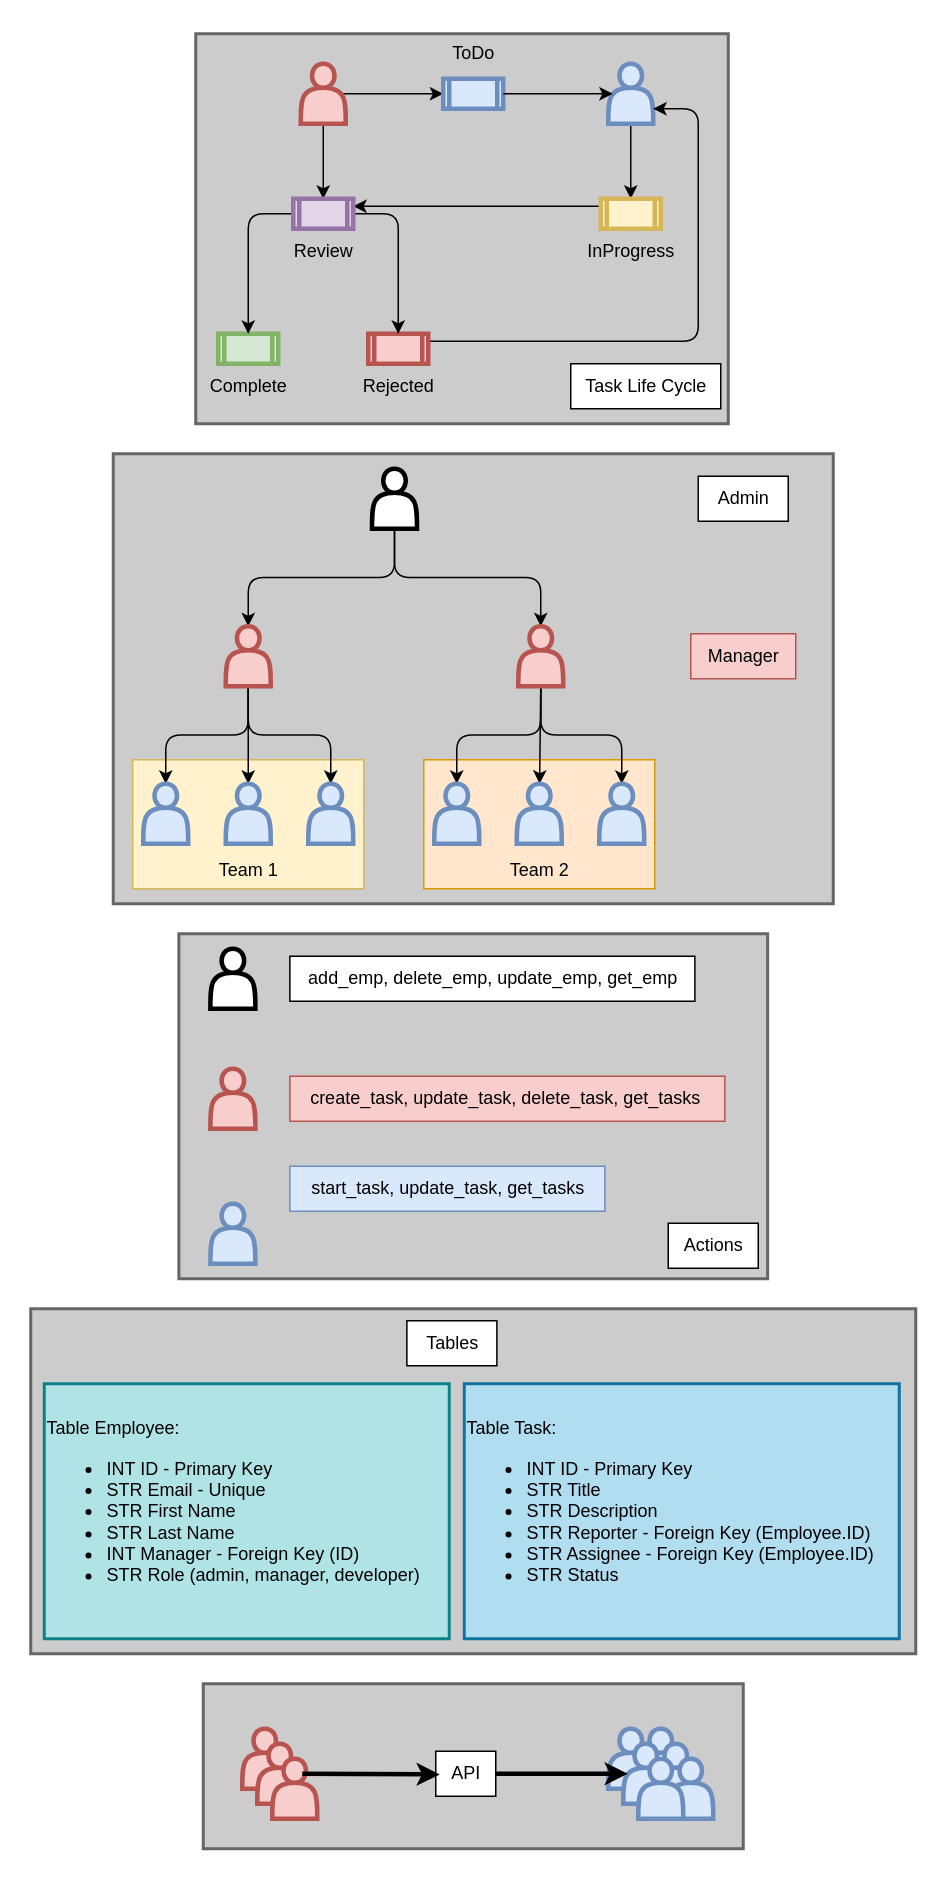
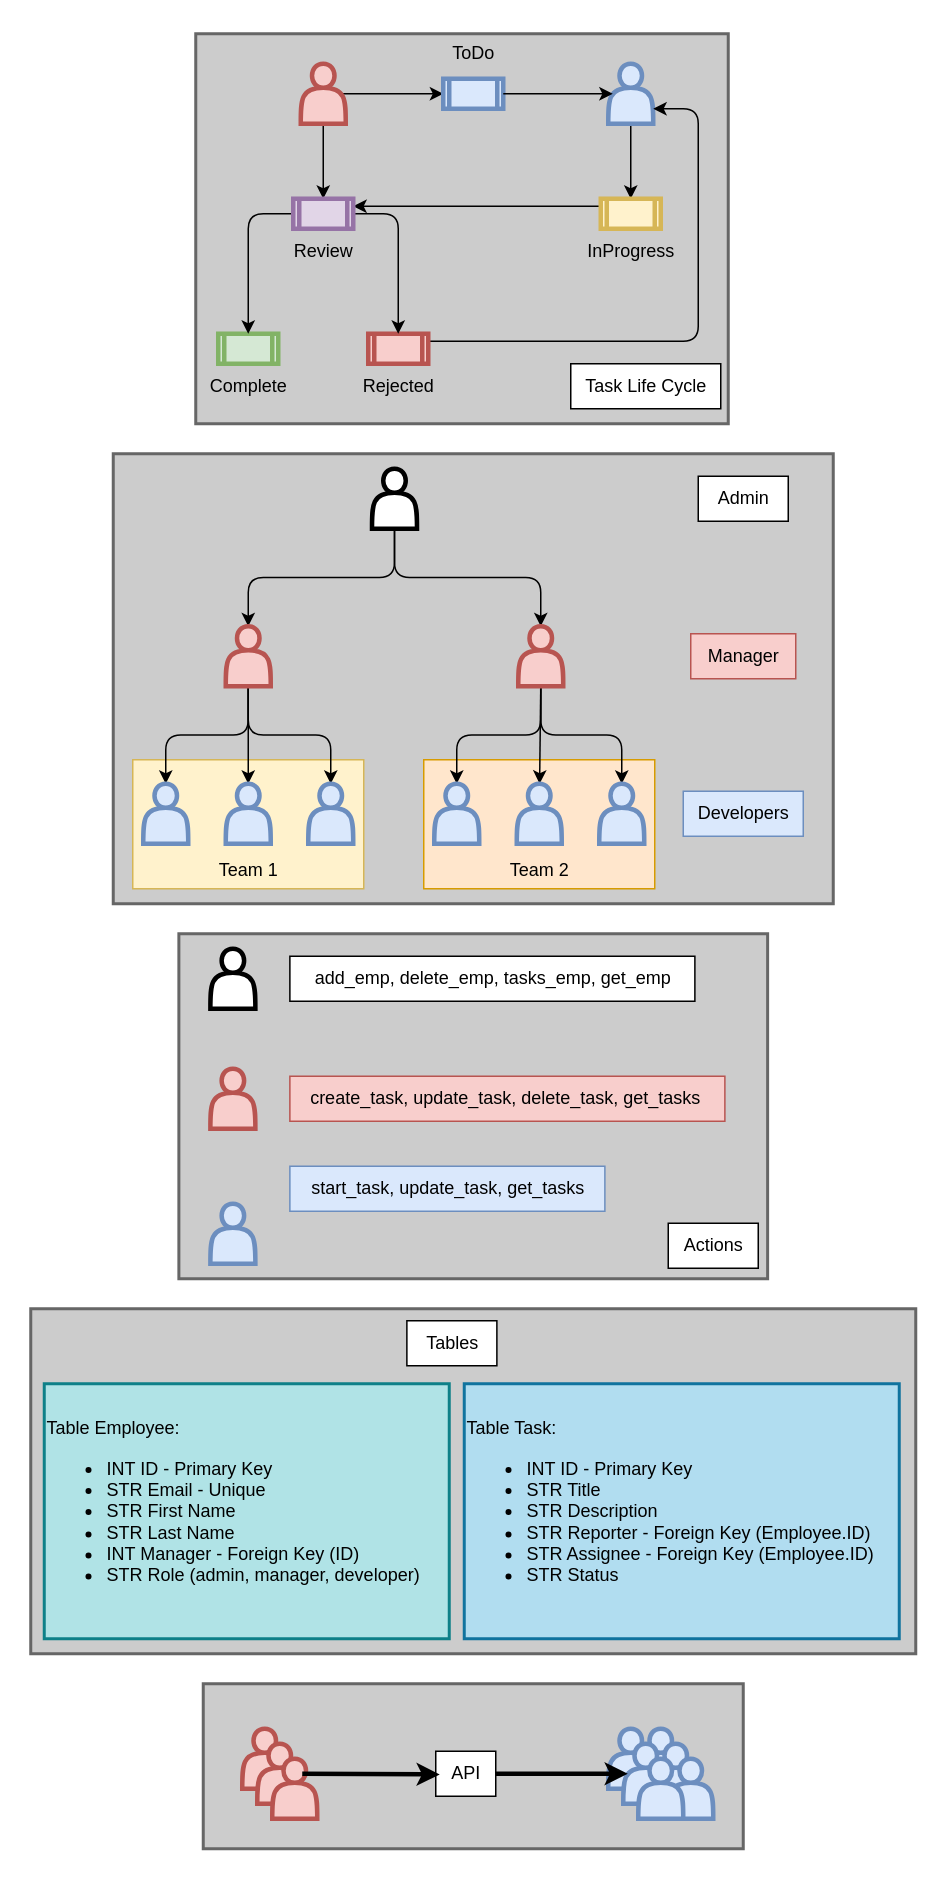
none -> (743, 814)
(494, 979) -> (494, 979)
